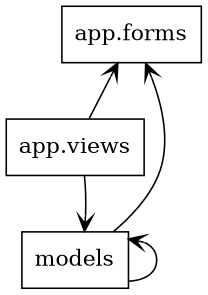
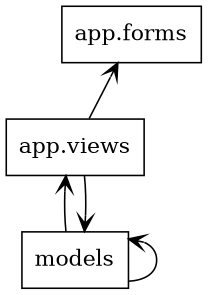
(162, 162) -> (65, 211)
